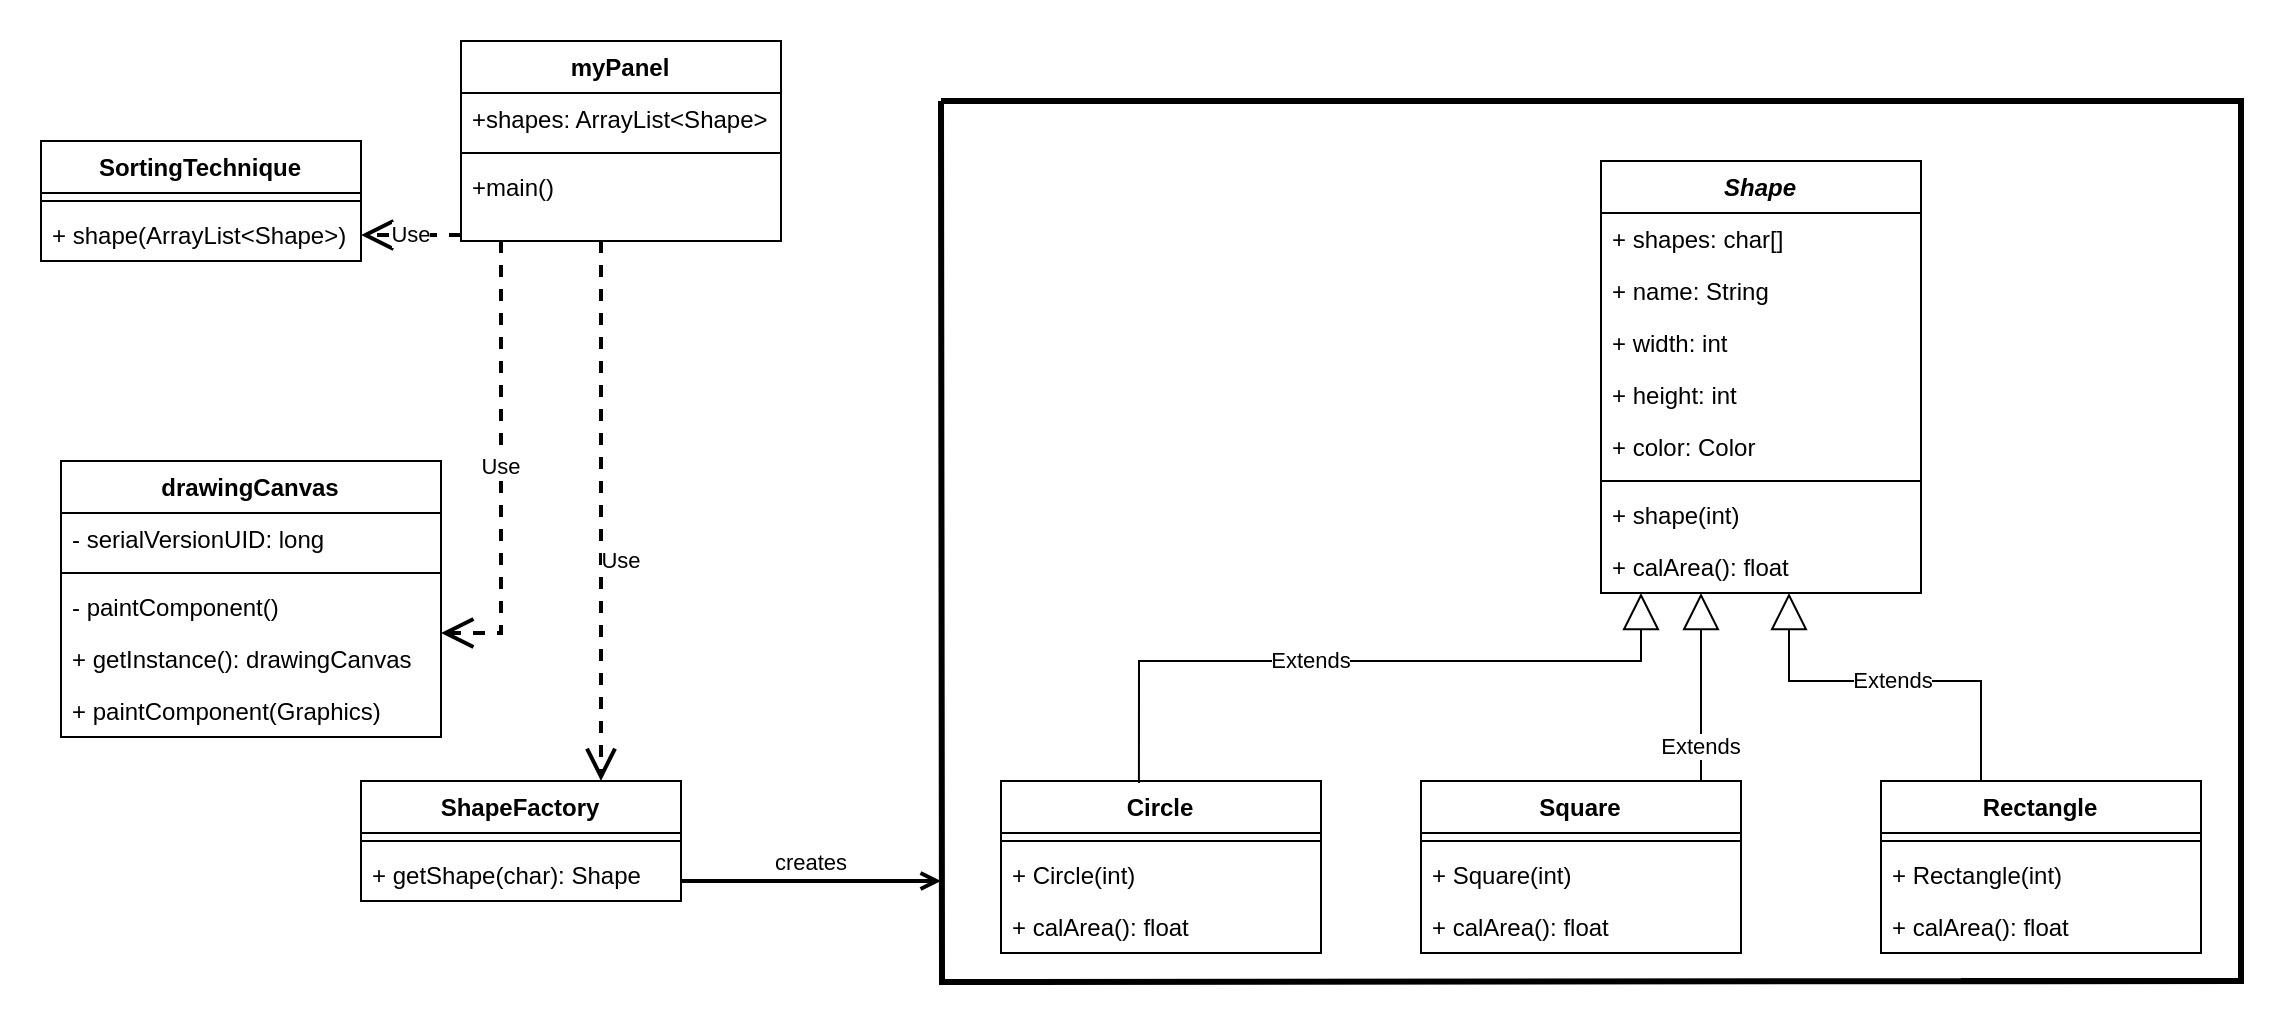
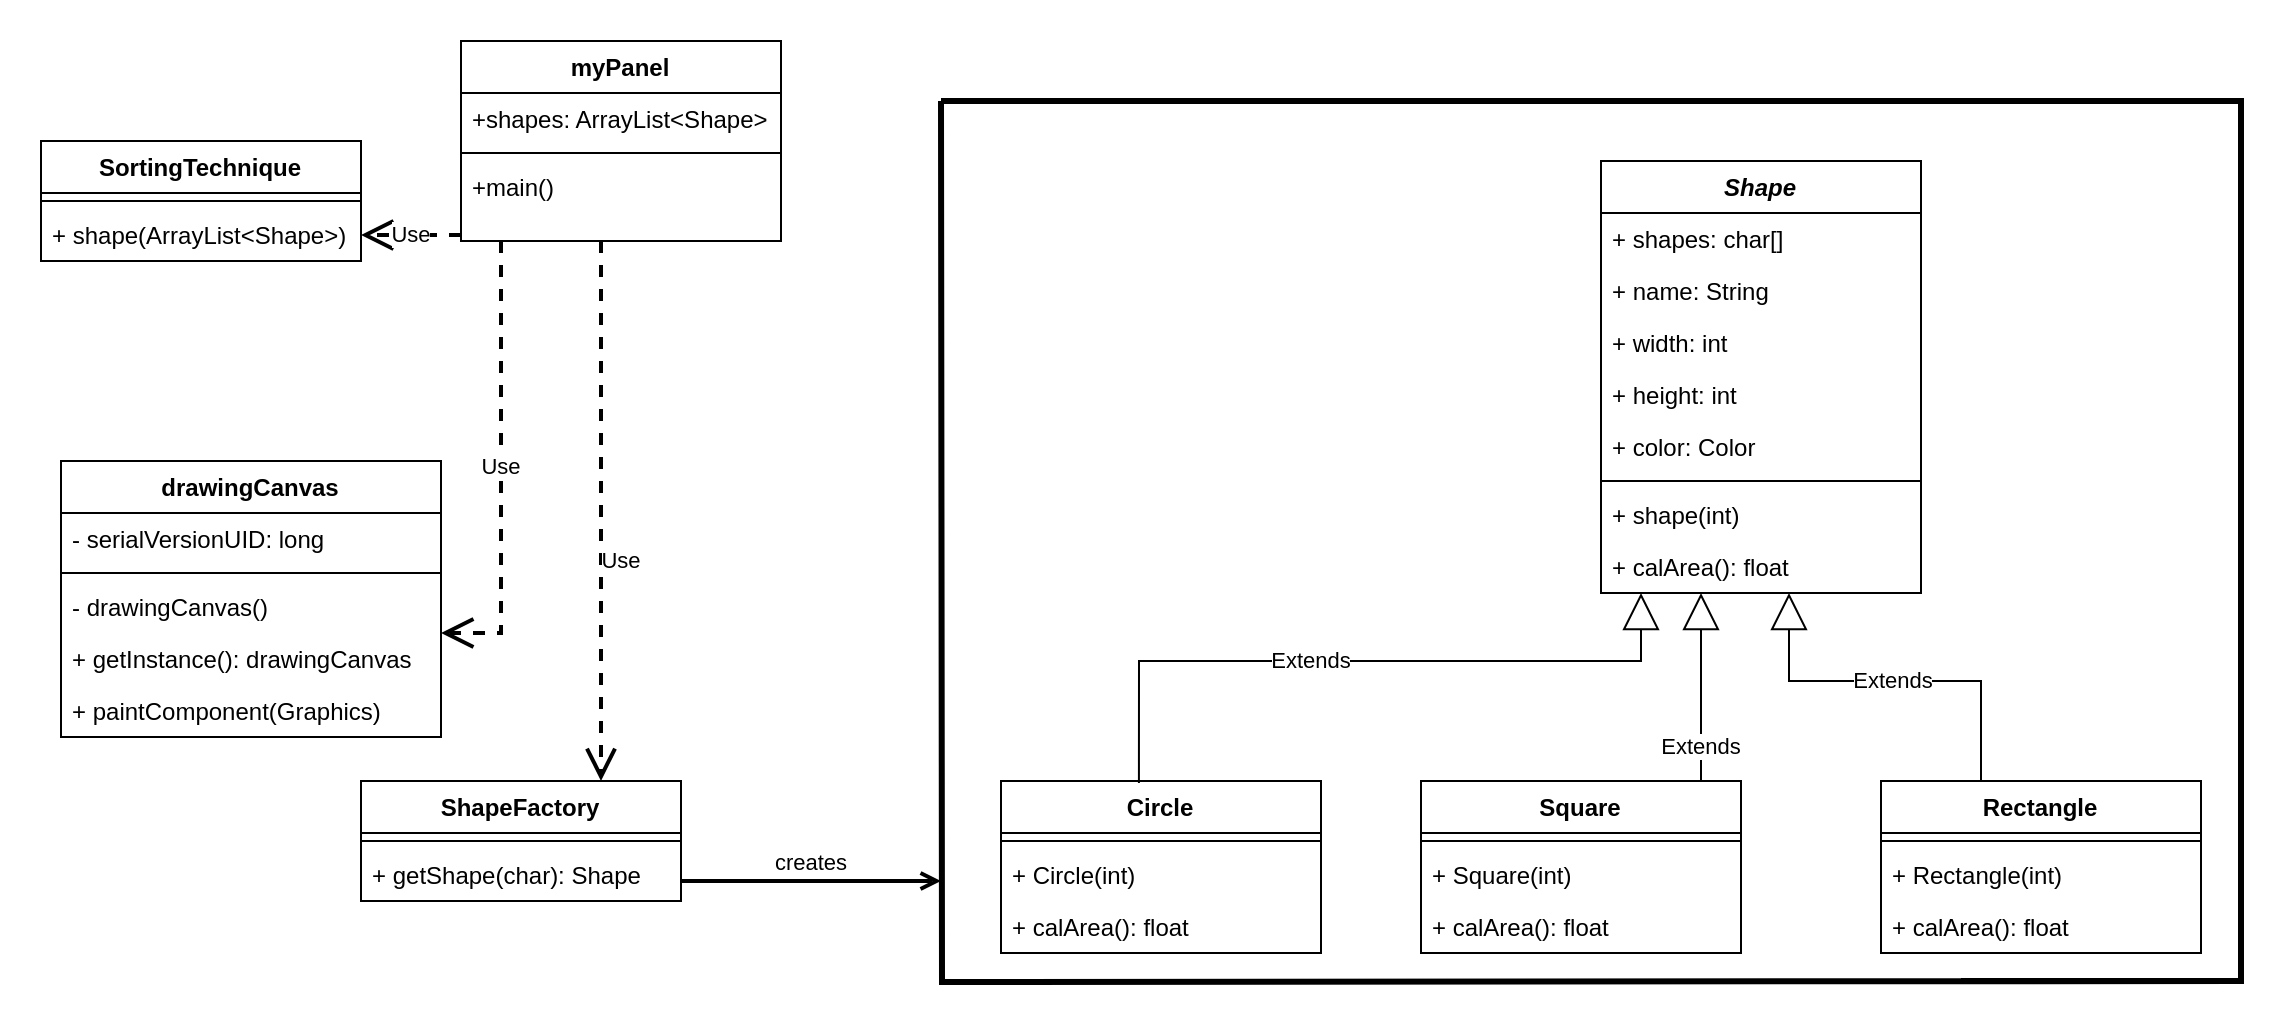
(187, 608) -> (180, 608)
